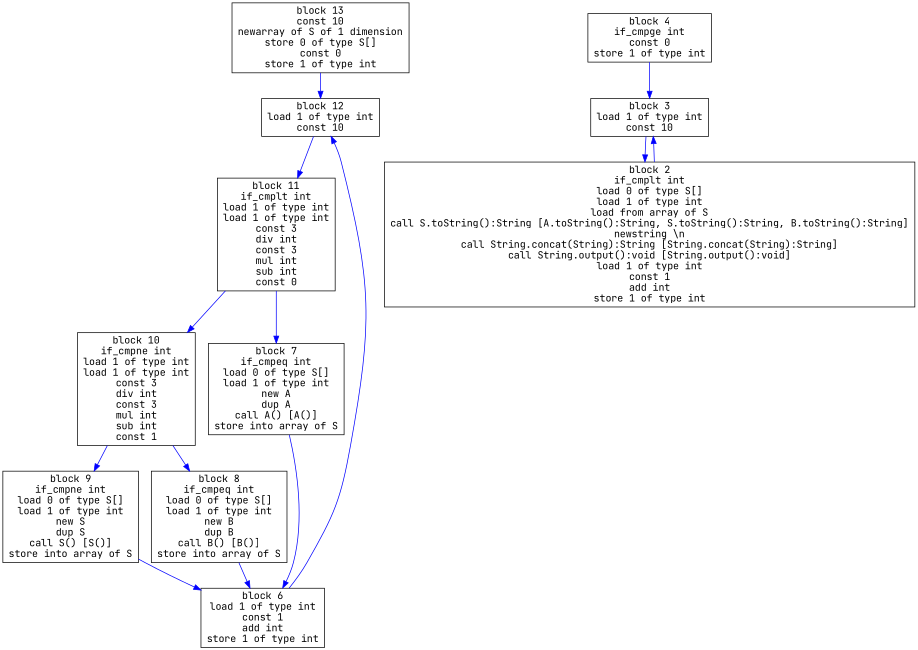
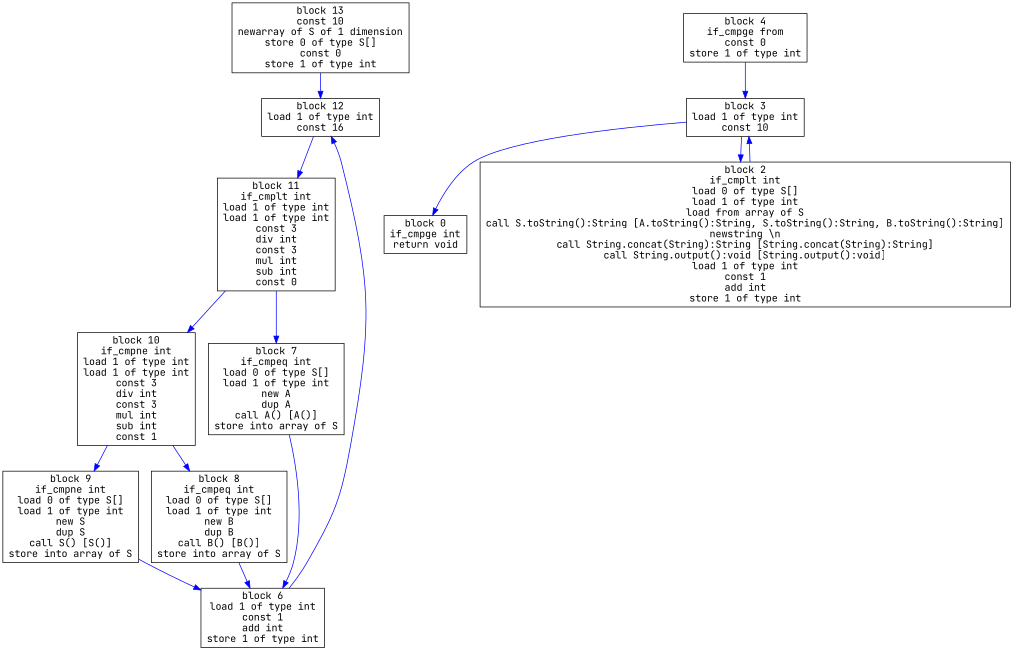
(650, 38) -> (745, 38)
(321, 117) -> (321, 117)
none -> (425, 235)
